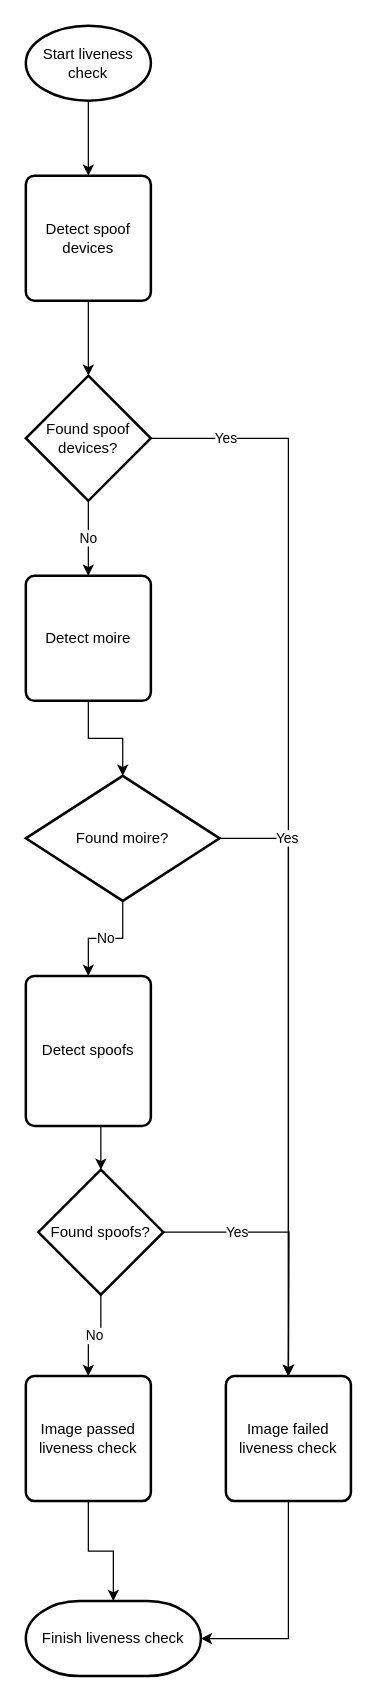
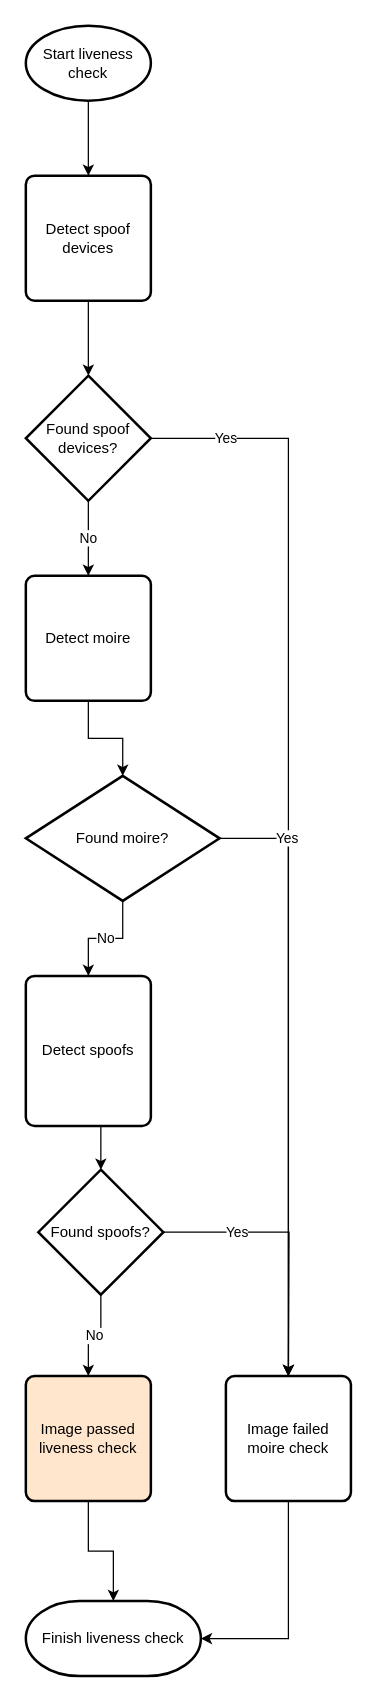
(88, 1438) -> (88, 1438)
(288, 1438) -> (288, 1438)
